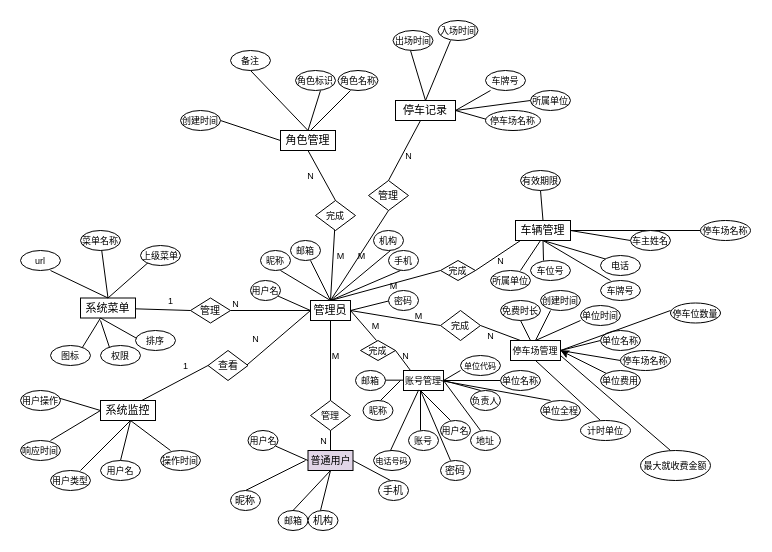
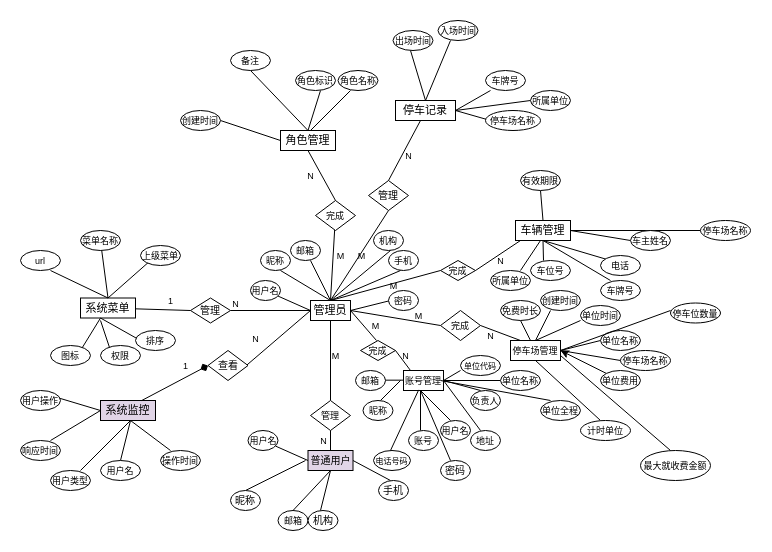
(204, 368) -> (200, 370)
(128, 411) -> (128, 411)
